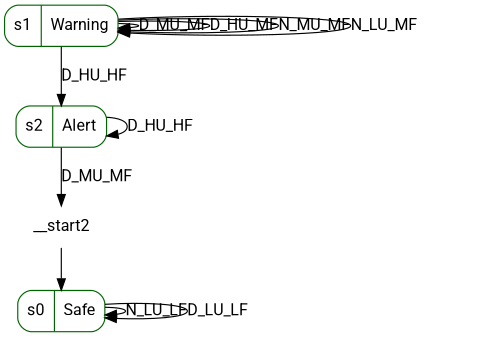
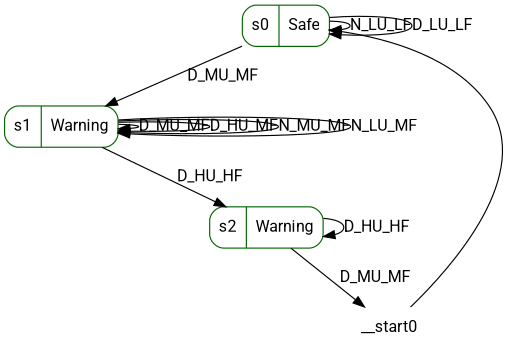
none -> (179, 74)
(80, 126) -> (285, 227)
(61, 227) -> (389, 328)
